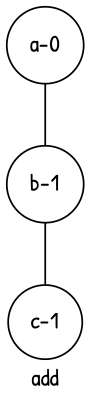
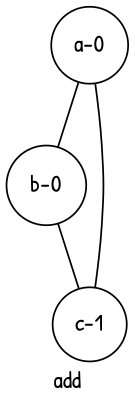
(45, 184) -> (46, 185)
none -> (103, 185)
